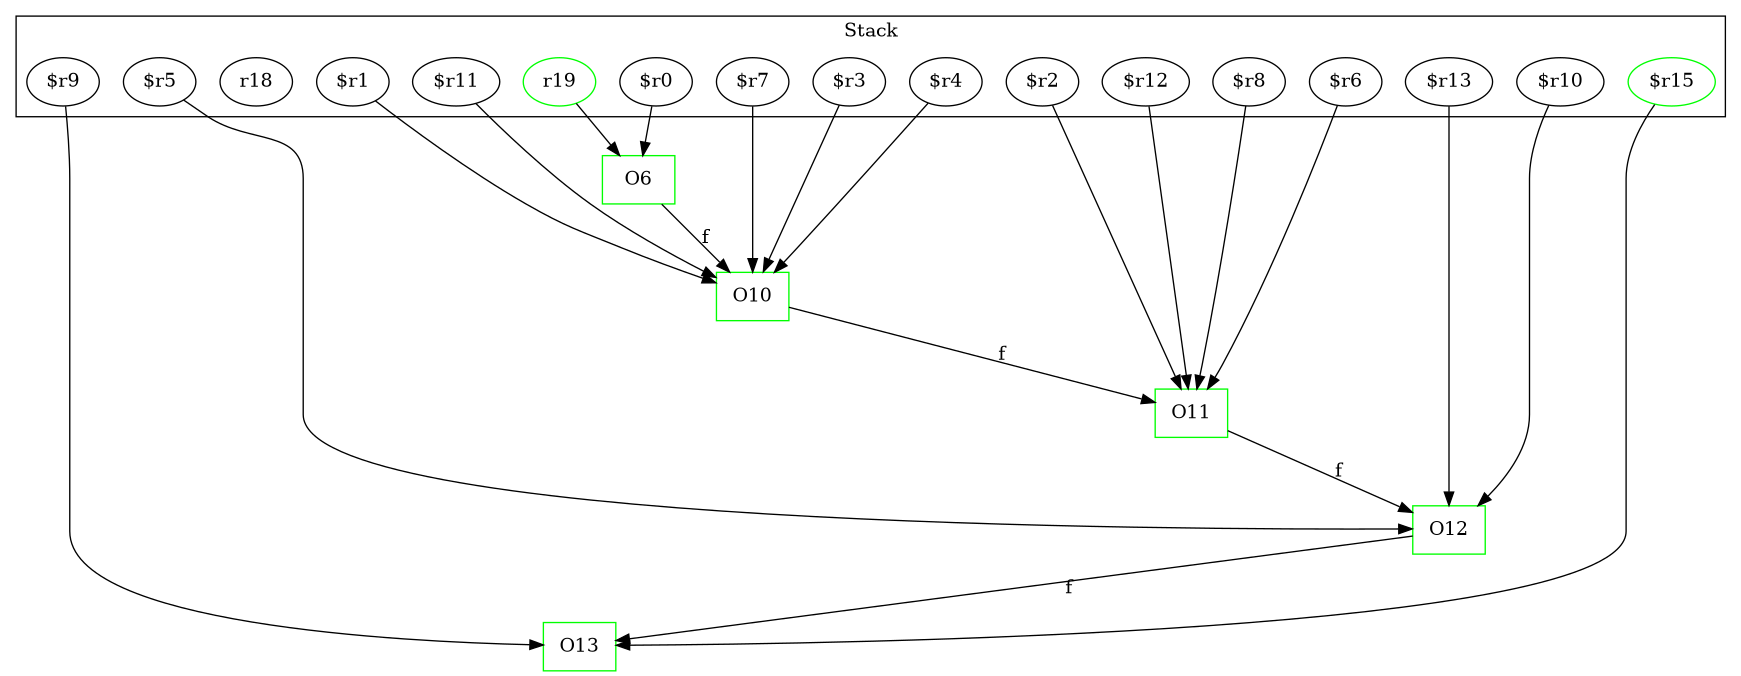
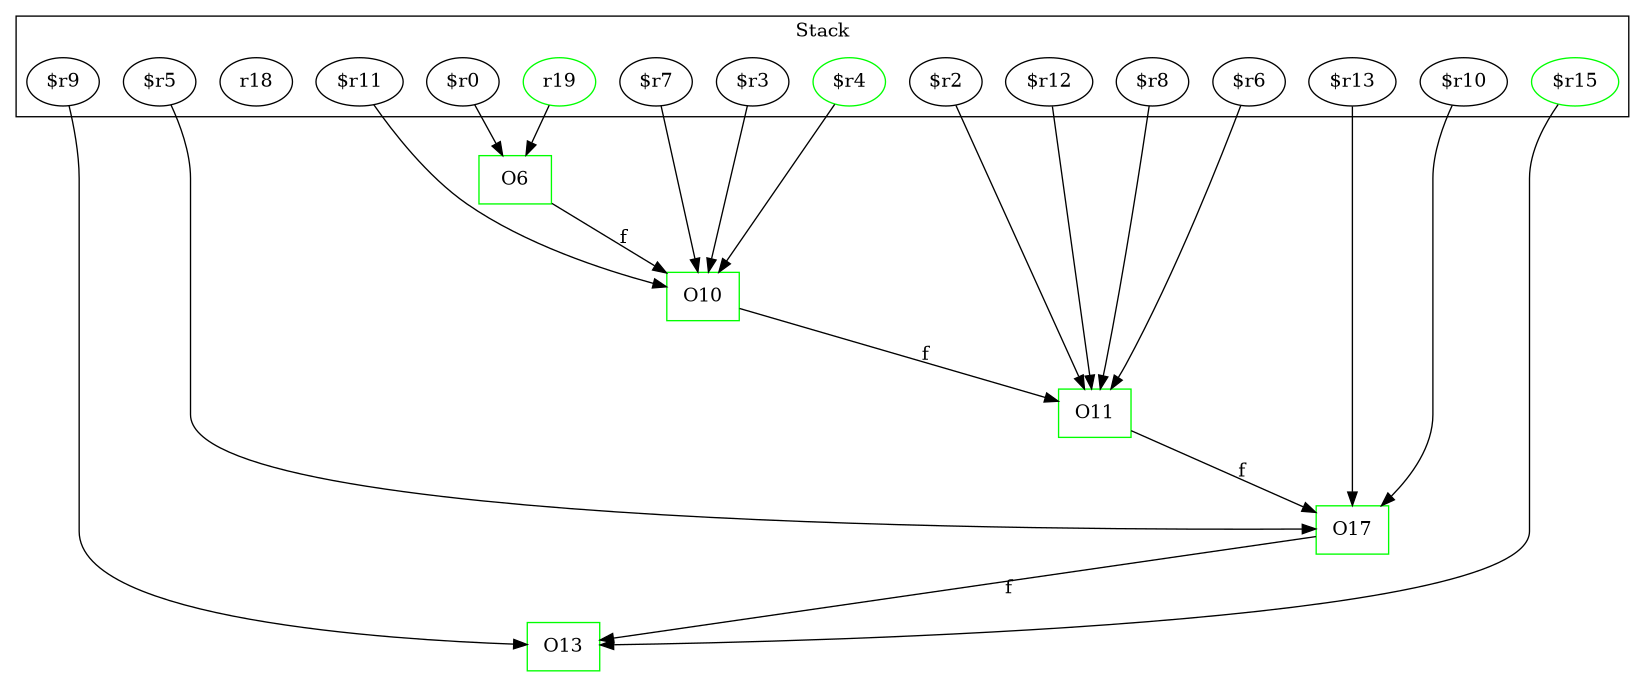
(353, 82) -> none
(946, 82) -> (849, 82)
(1449, 530) -> (1352, 530)
